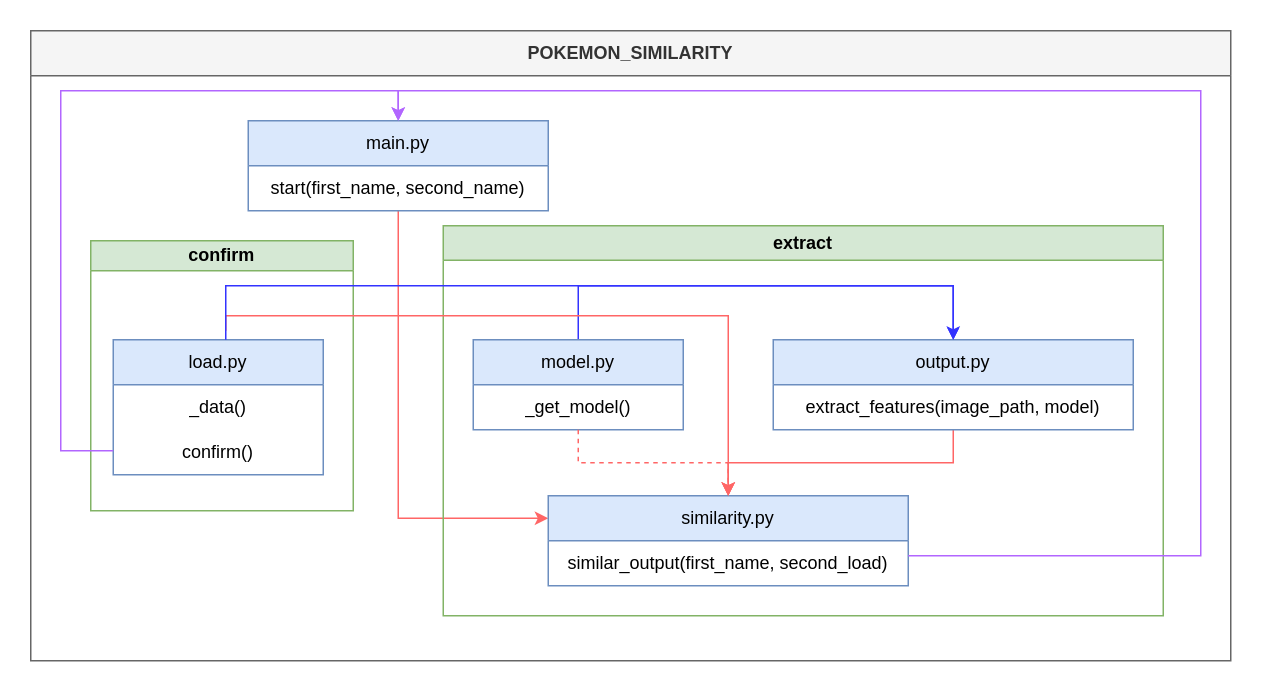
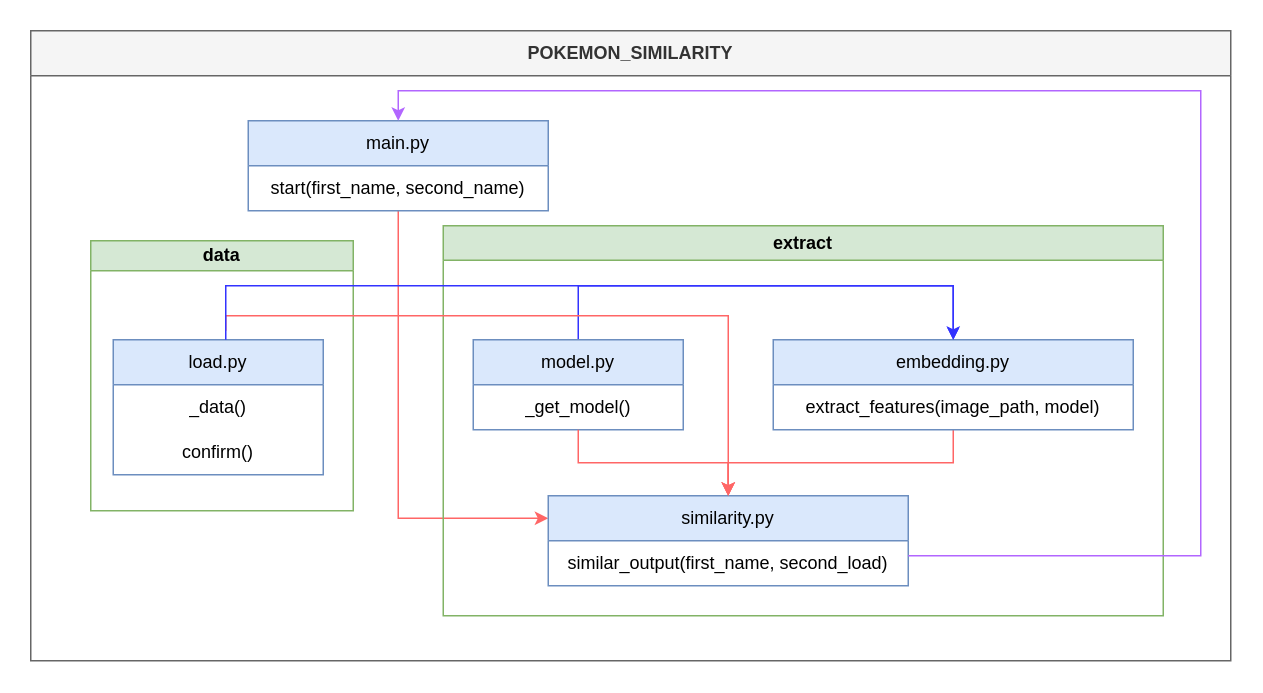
(61, 129) -> none
(222, 256) -> (222, 256)
(953, 362) -> (953, 362)
(636, 463) -> (636, 463)
